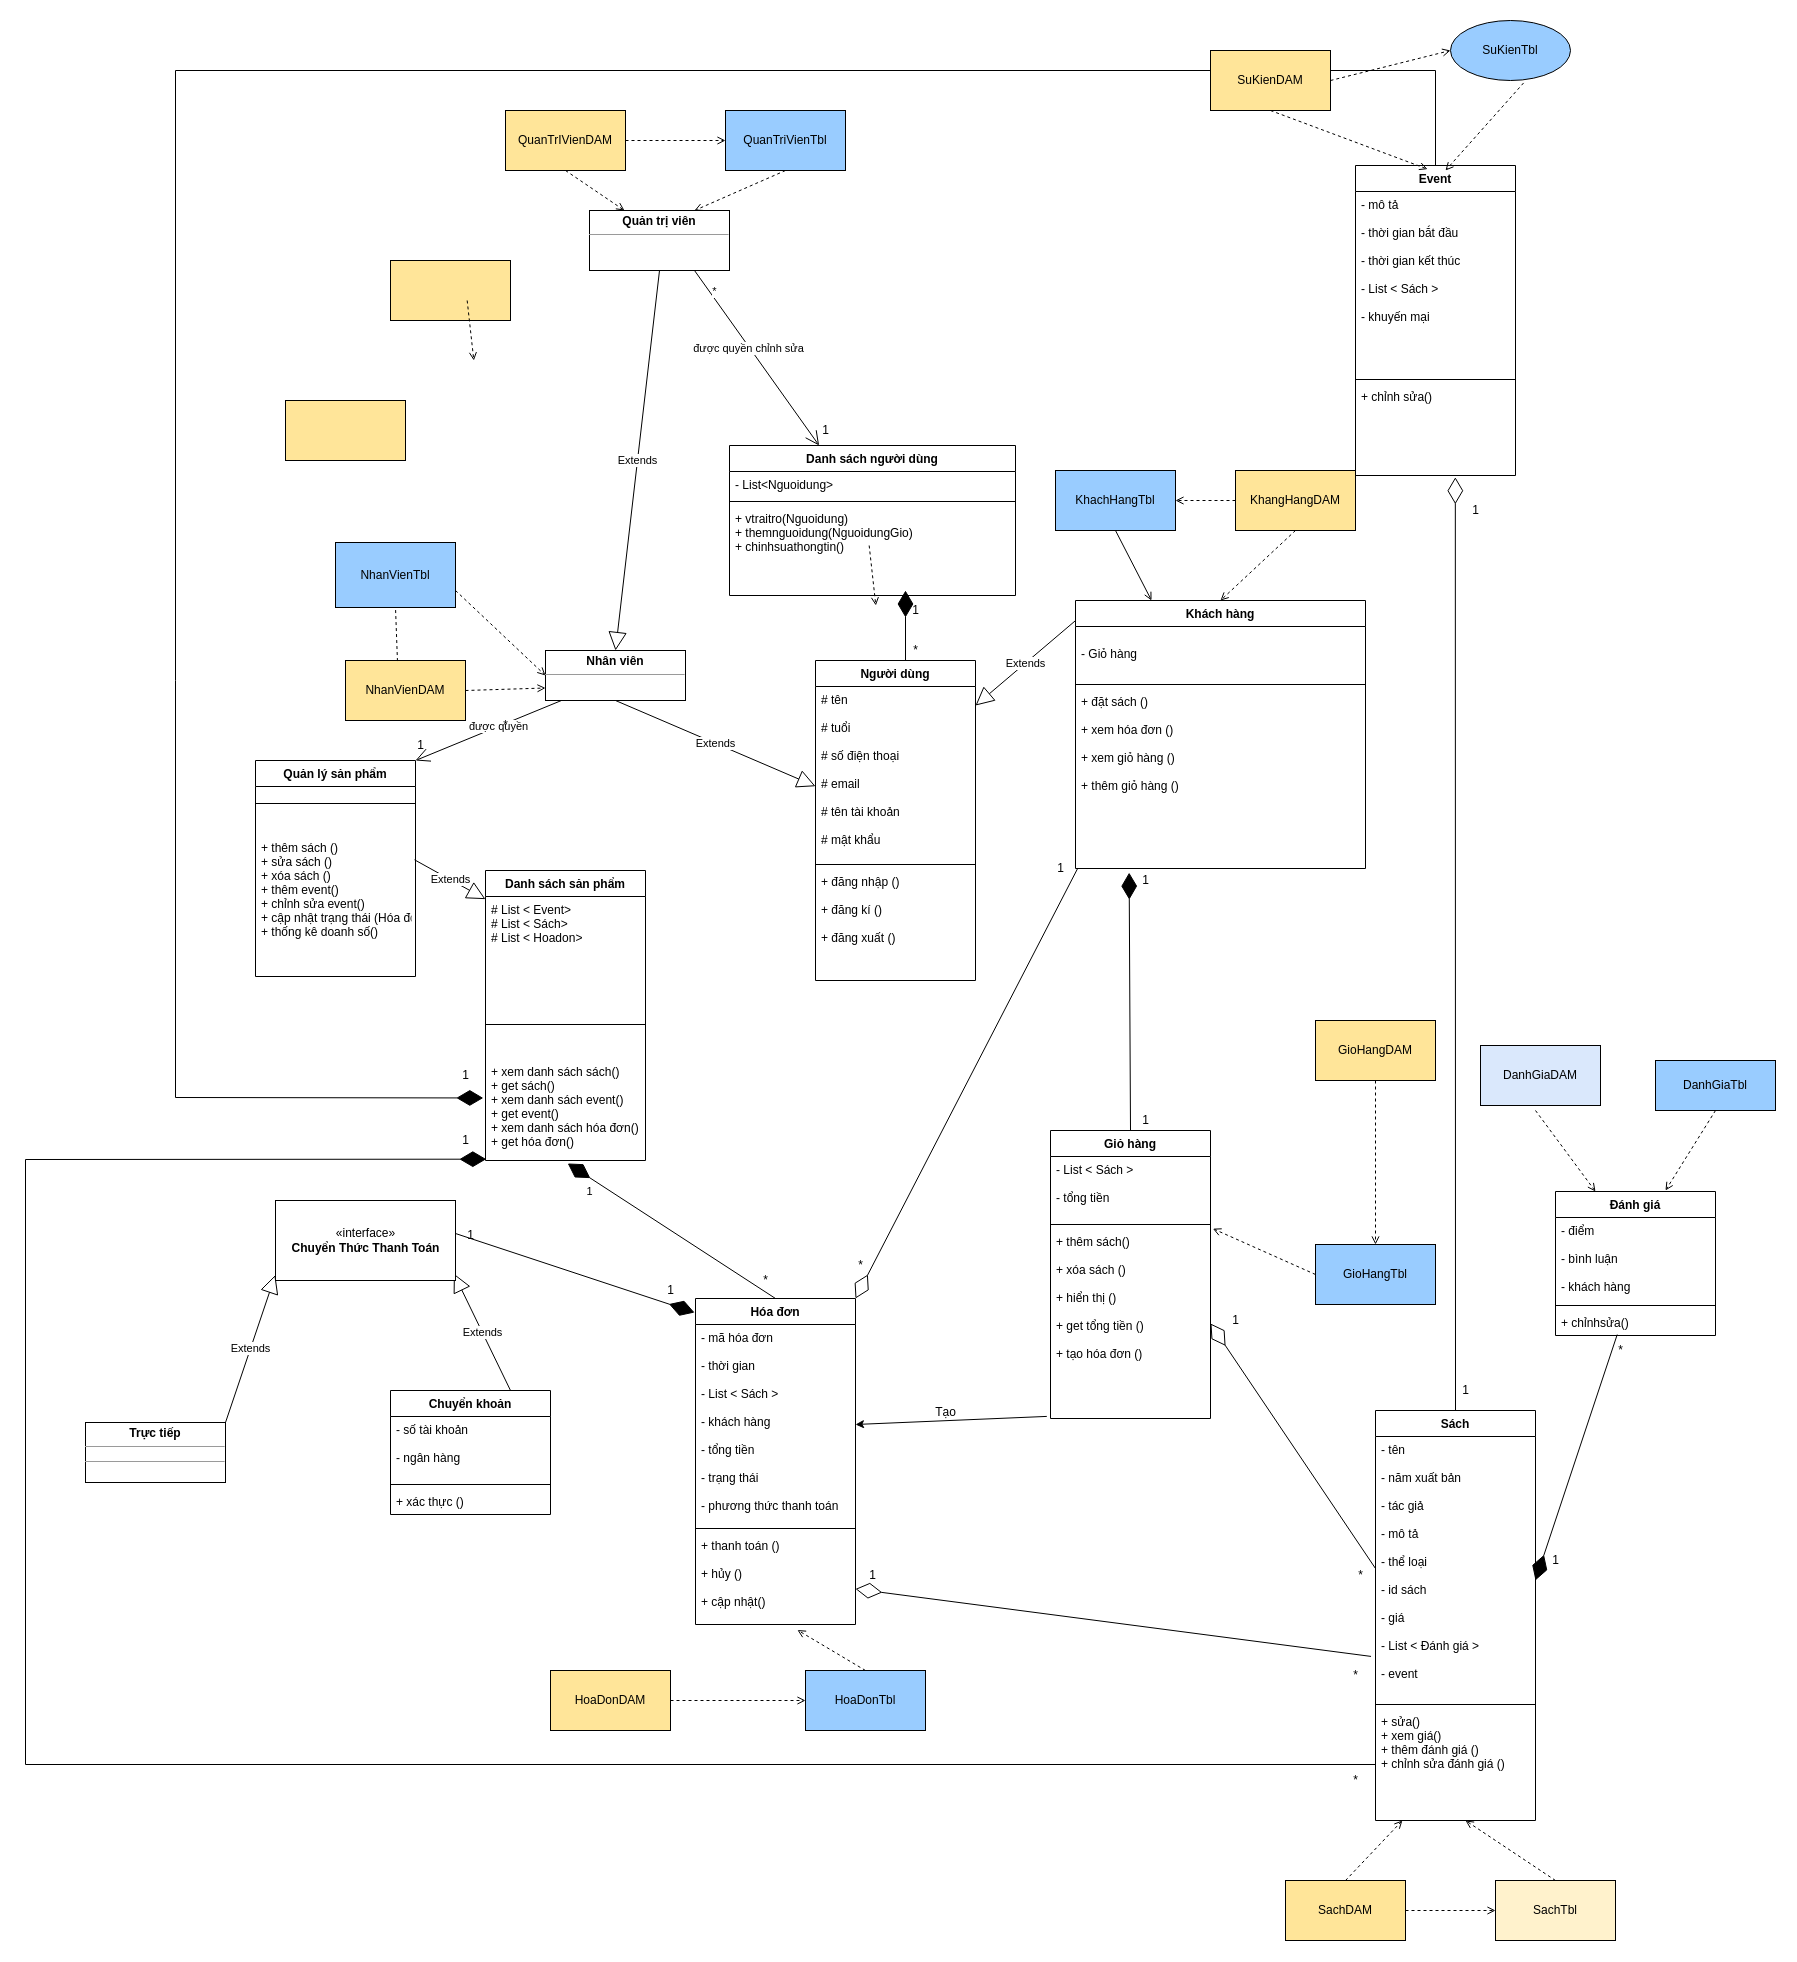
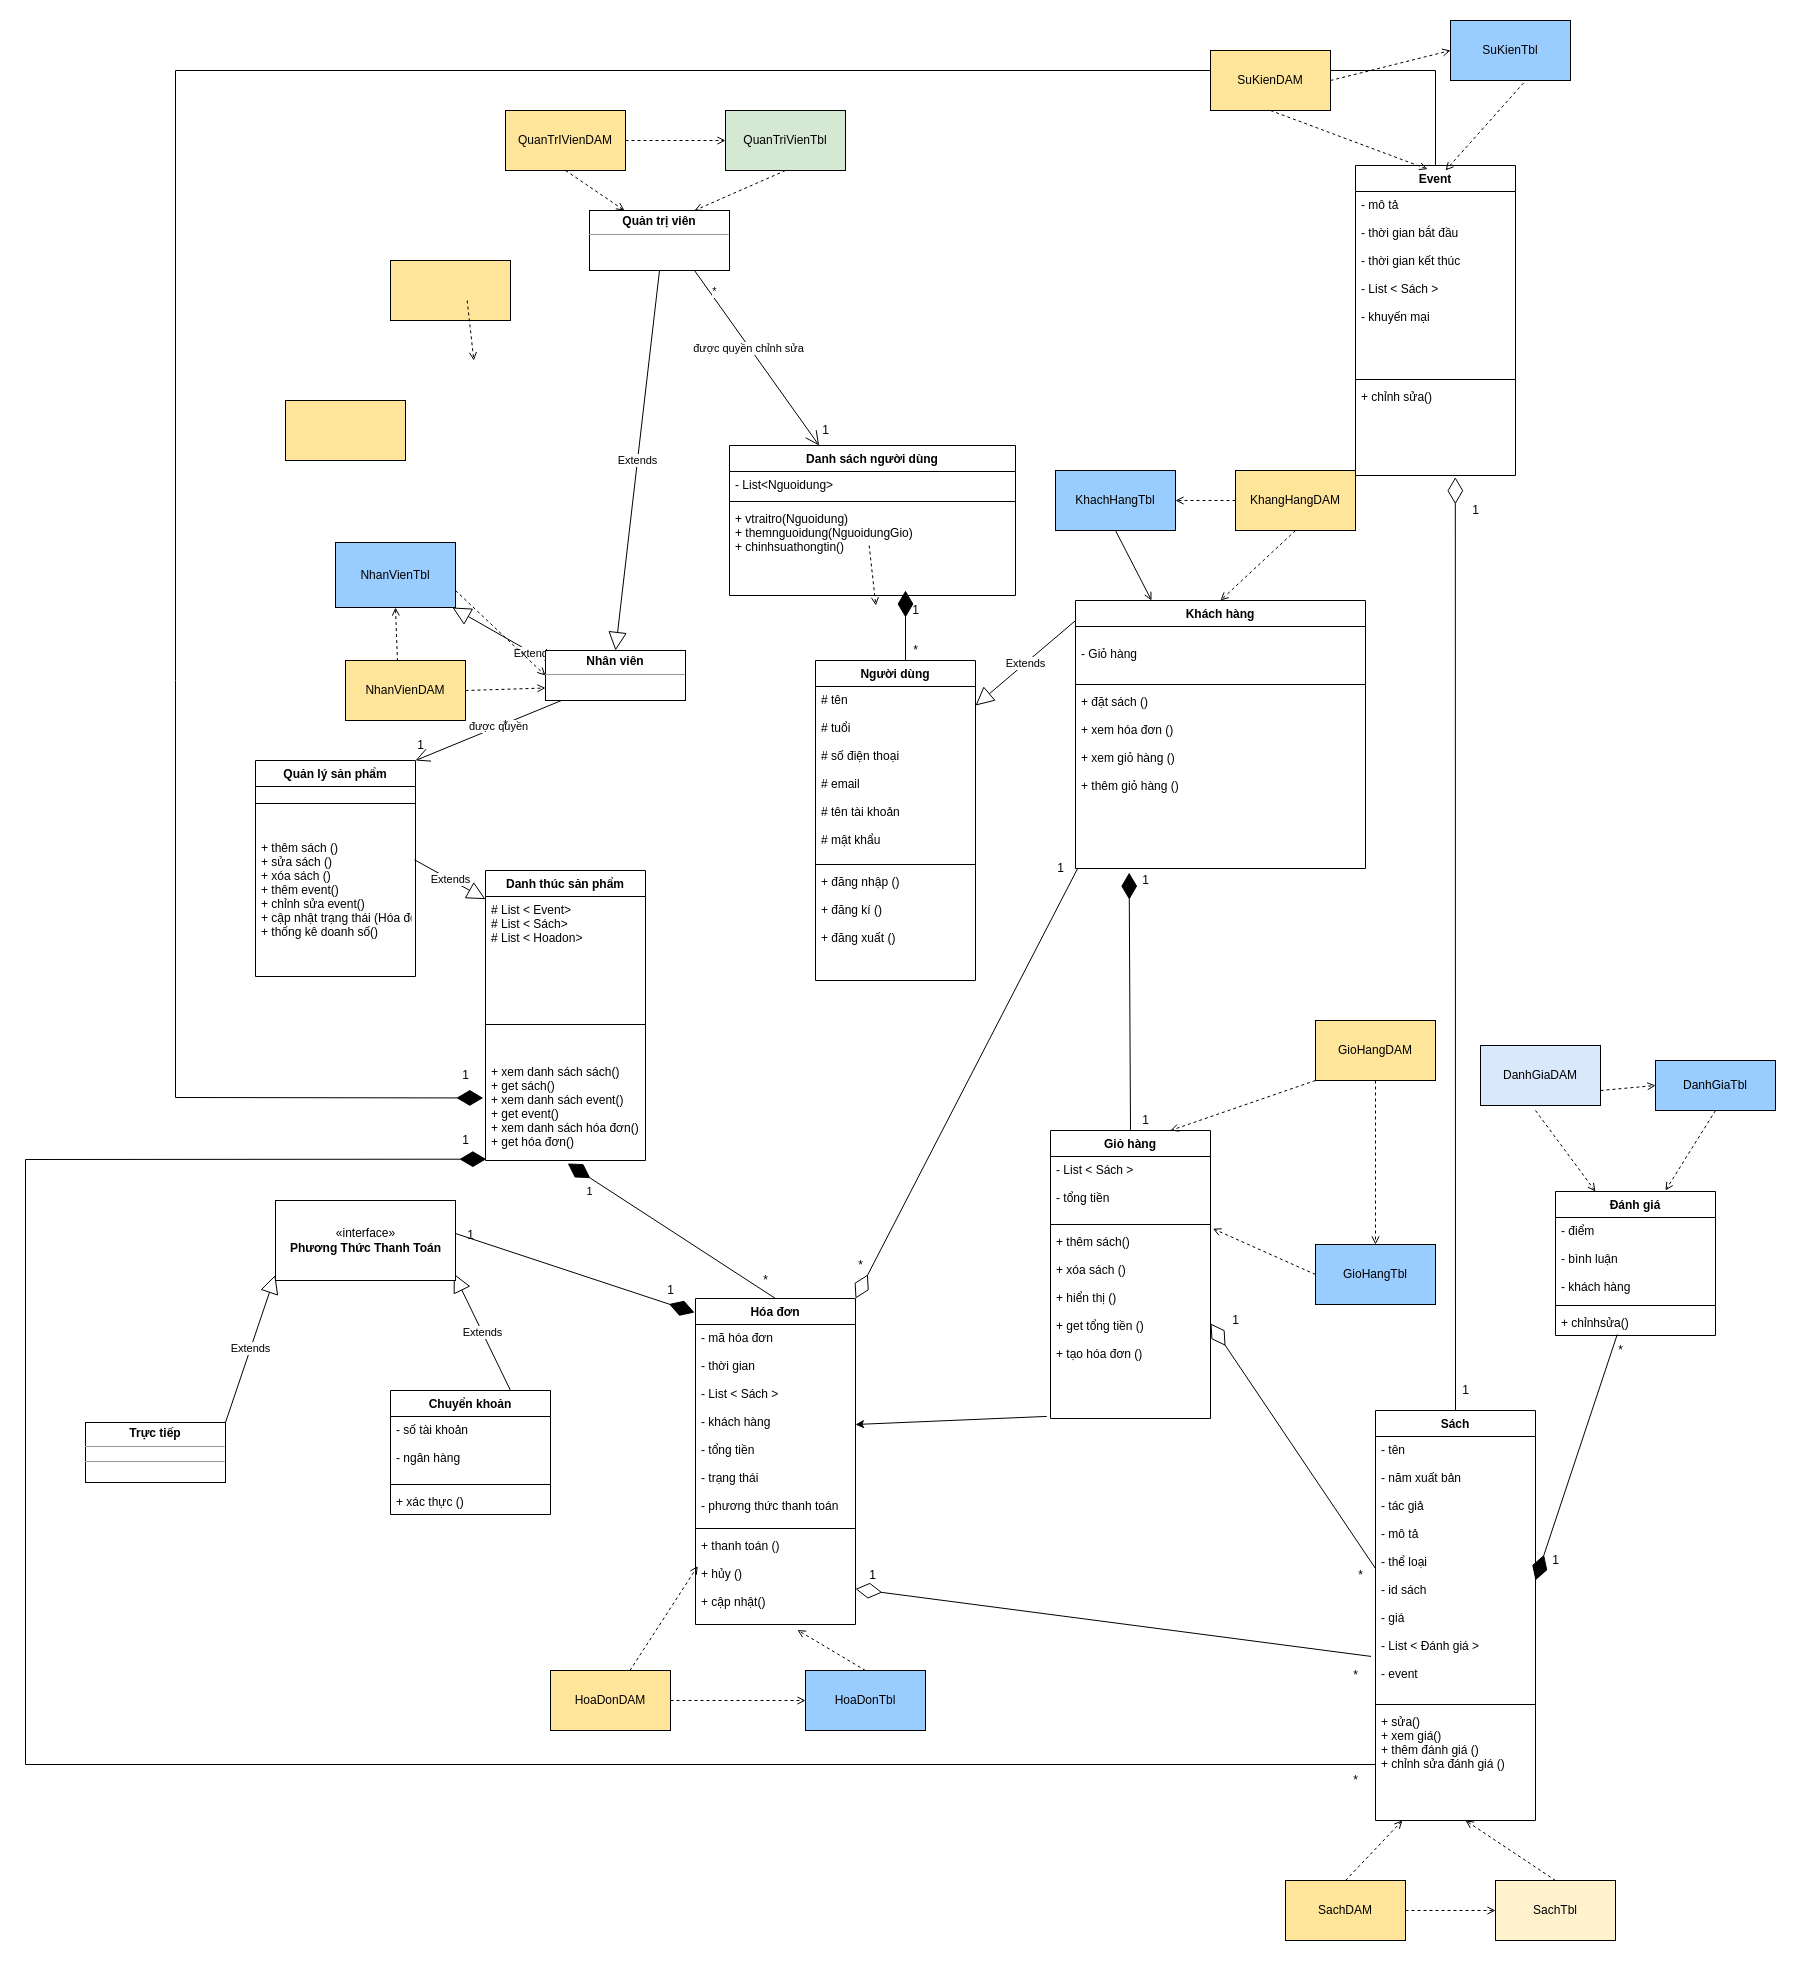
(1511, 51) -> (1511, 51)
(786, 141) -> (786, 141)
(396, 612) -> (396, 613)
(707, 740) -> (485, 626)
(565, 884) -> (565, 884)
none -> (1627, 1088)
none -> (1245, 1105)
(366, 1241) -> (366, 1241)
(946, 1413) -> none
none -> (663, 1619)
